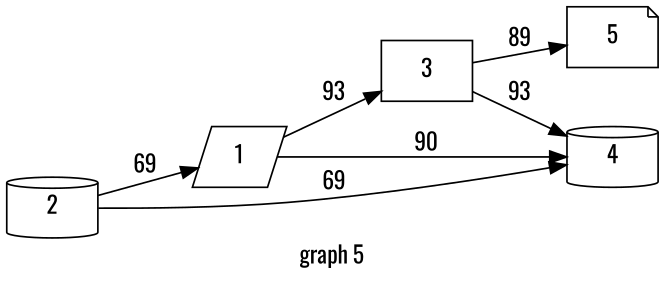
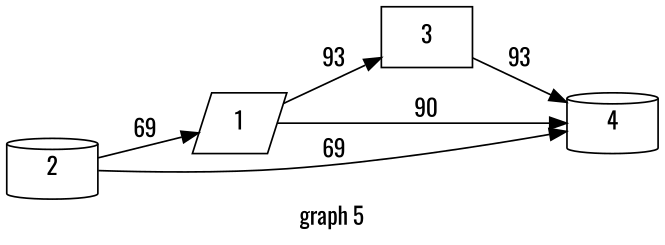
(613, 37) -> none
